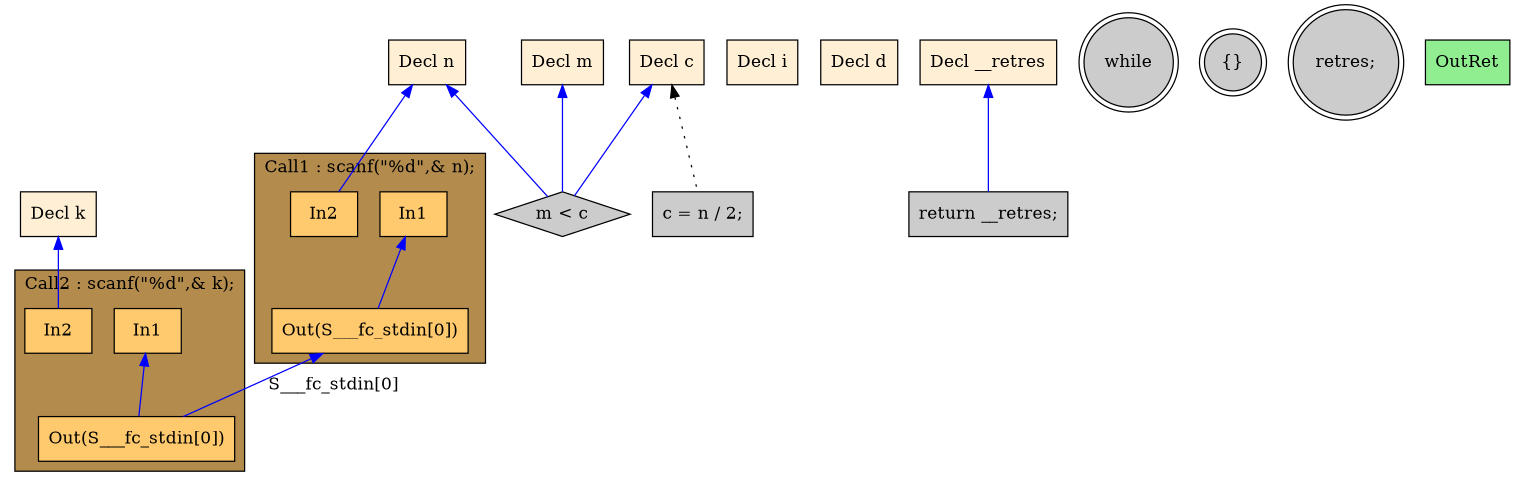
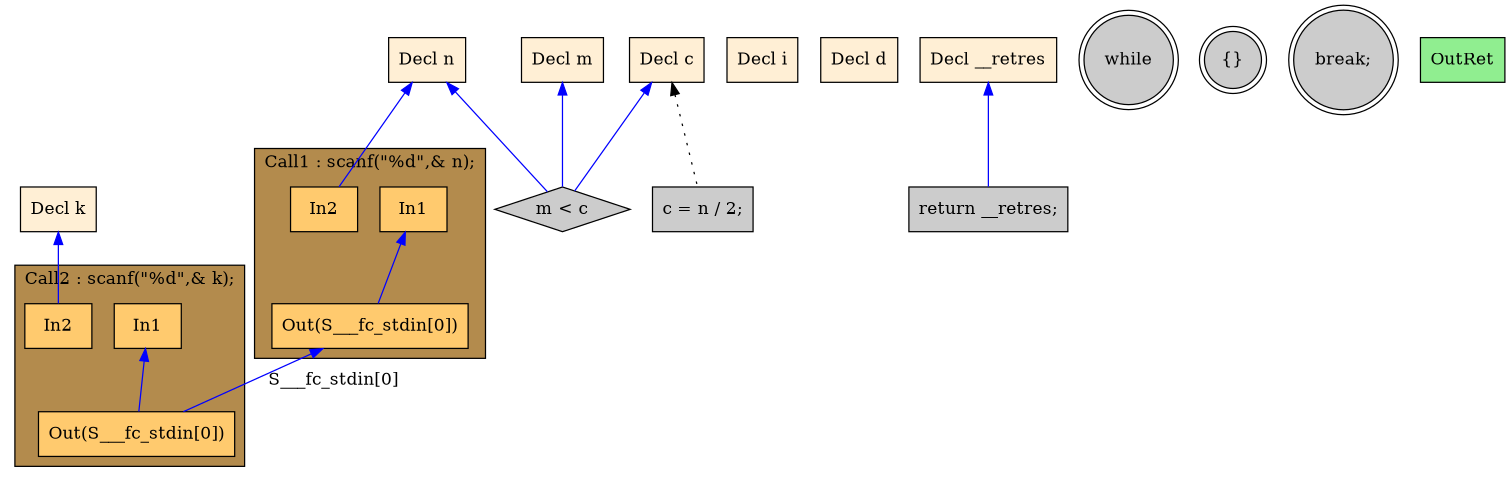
(1346, 62) -> (1343, 60)
